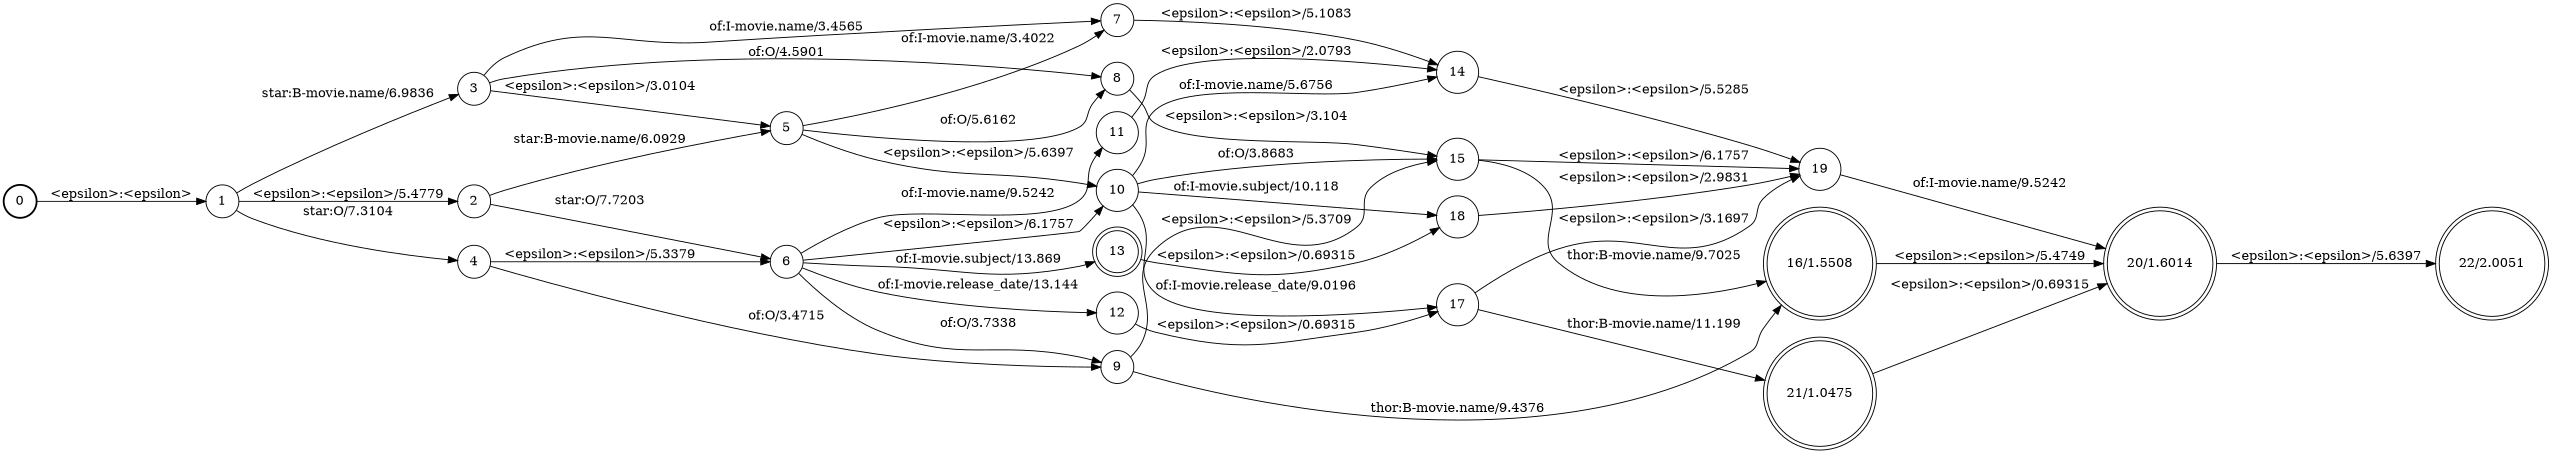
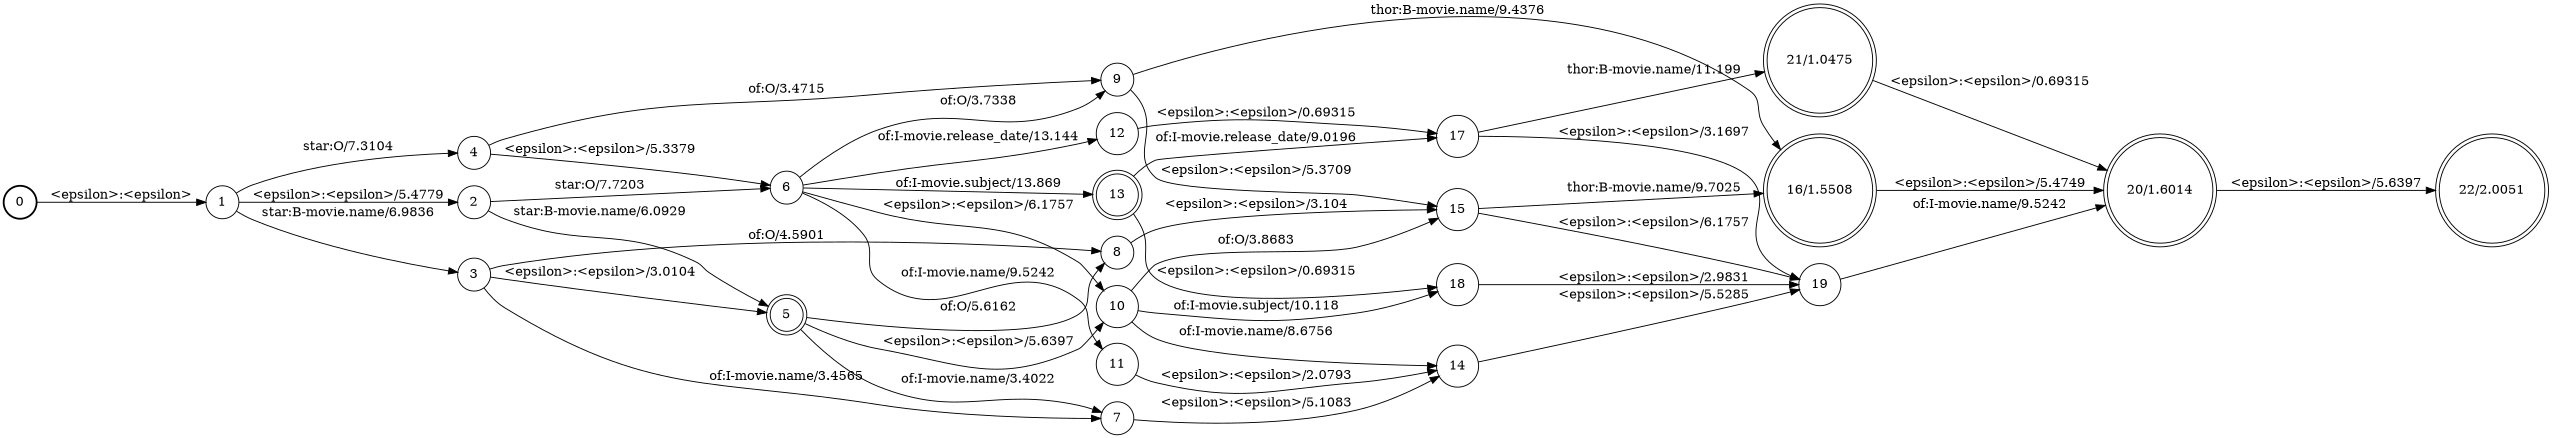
(1256, 86) -> (1256, 332)
(787, 128) -> (787, 315)
(1242, 315) -> (1278, 149)
